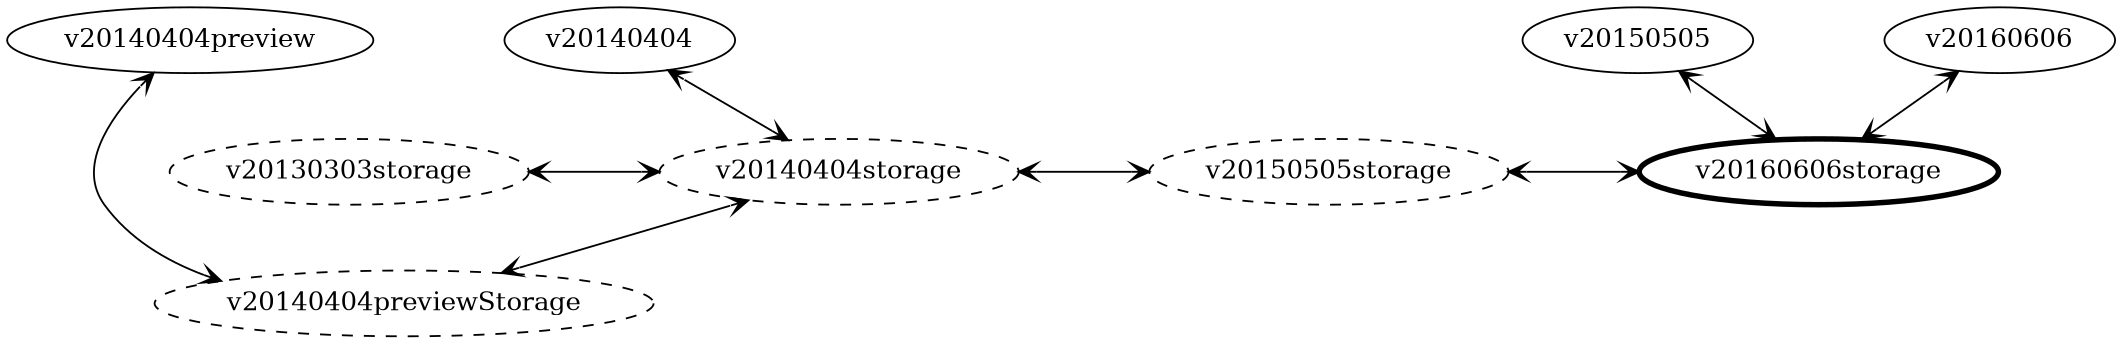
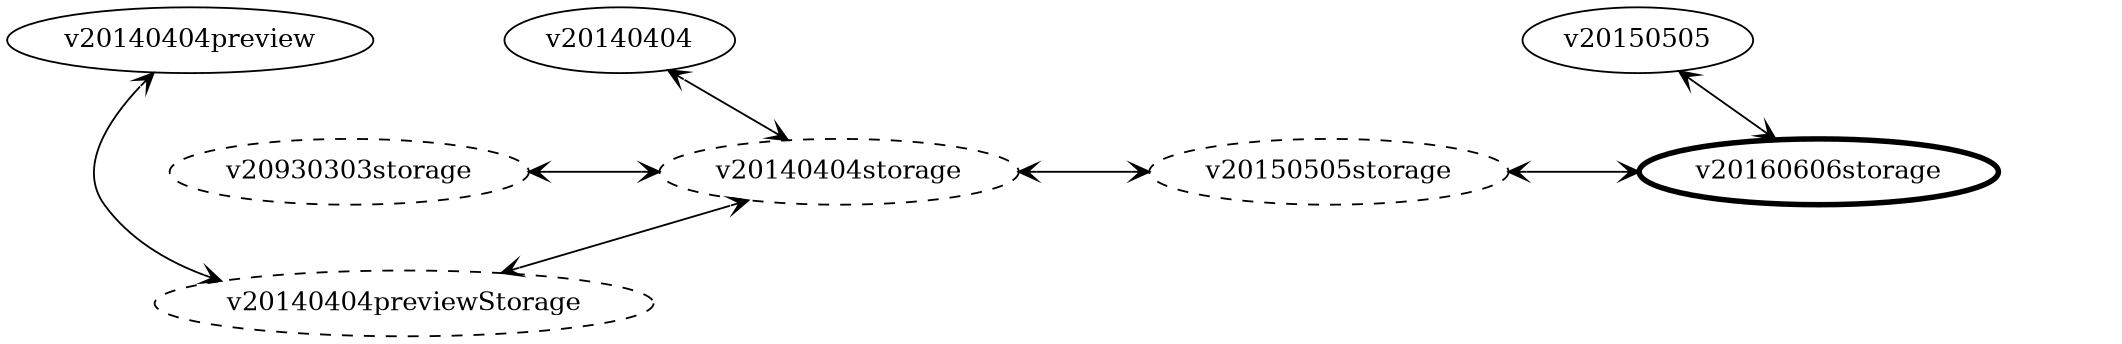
(2000, 40) -> none
(349, 172) -> (349, 172)
